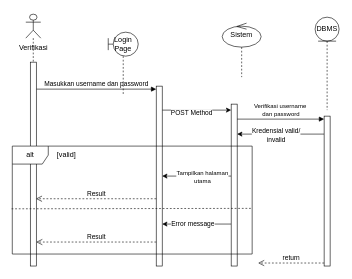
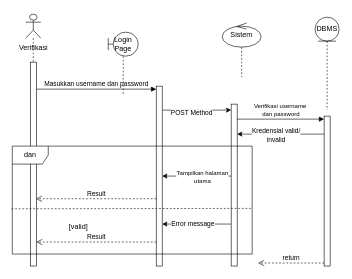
(30, 155) -> (30, 155)
(66, 155) -> (78, 227)
